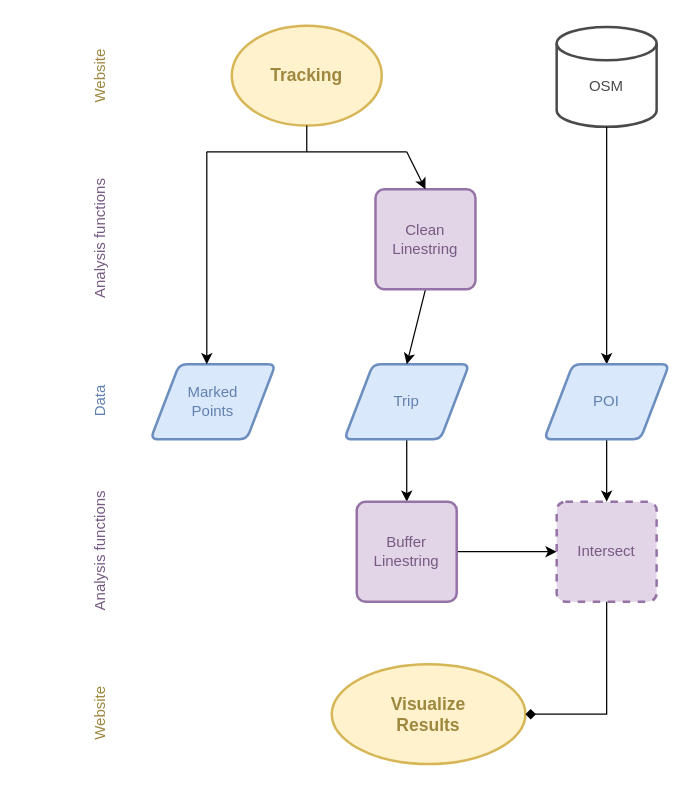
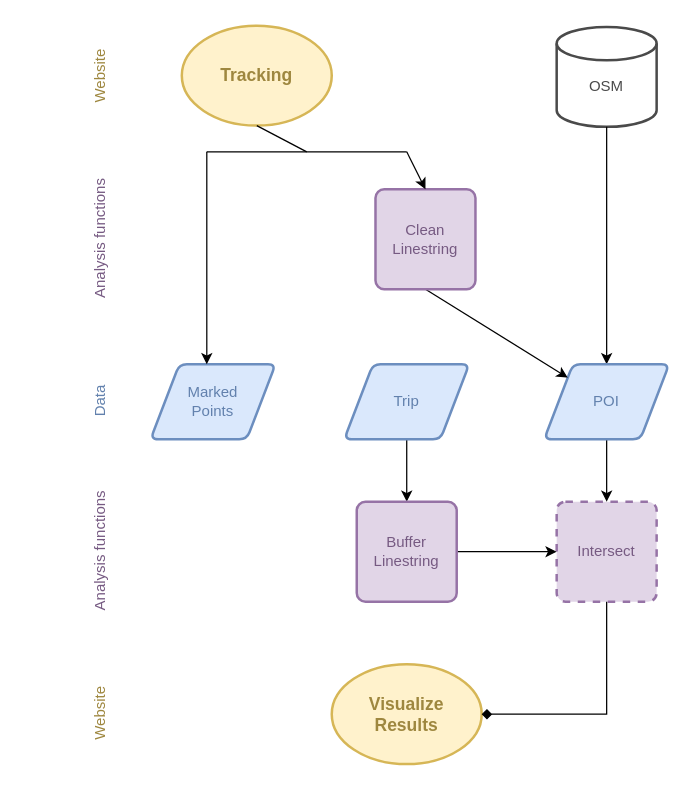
(307, 76) -> (257, 76)
(417, 323) -> (493, 331)
(429, 714) -> (407, 714)
